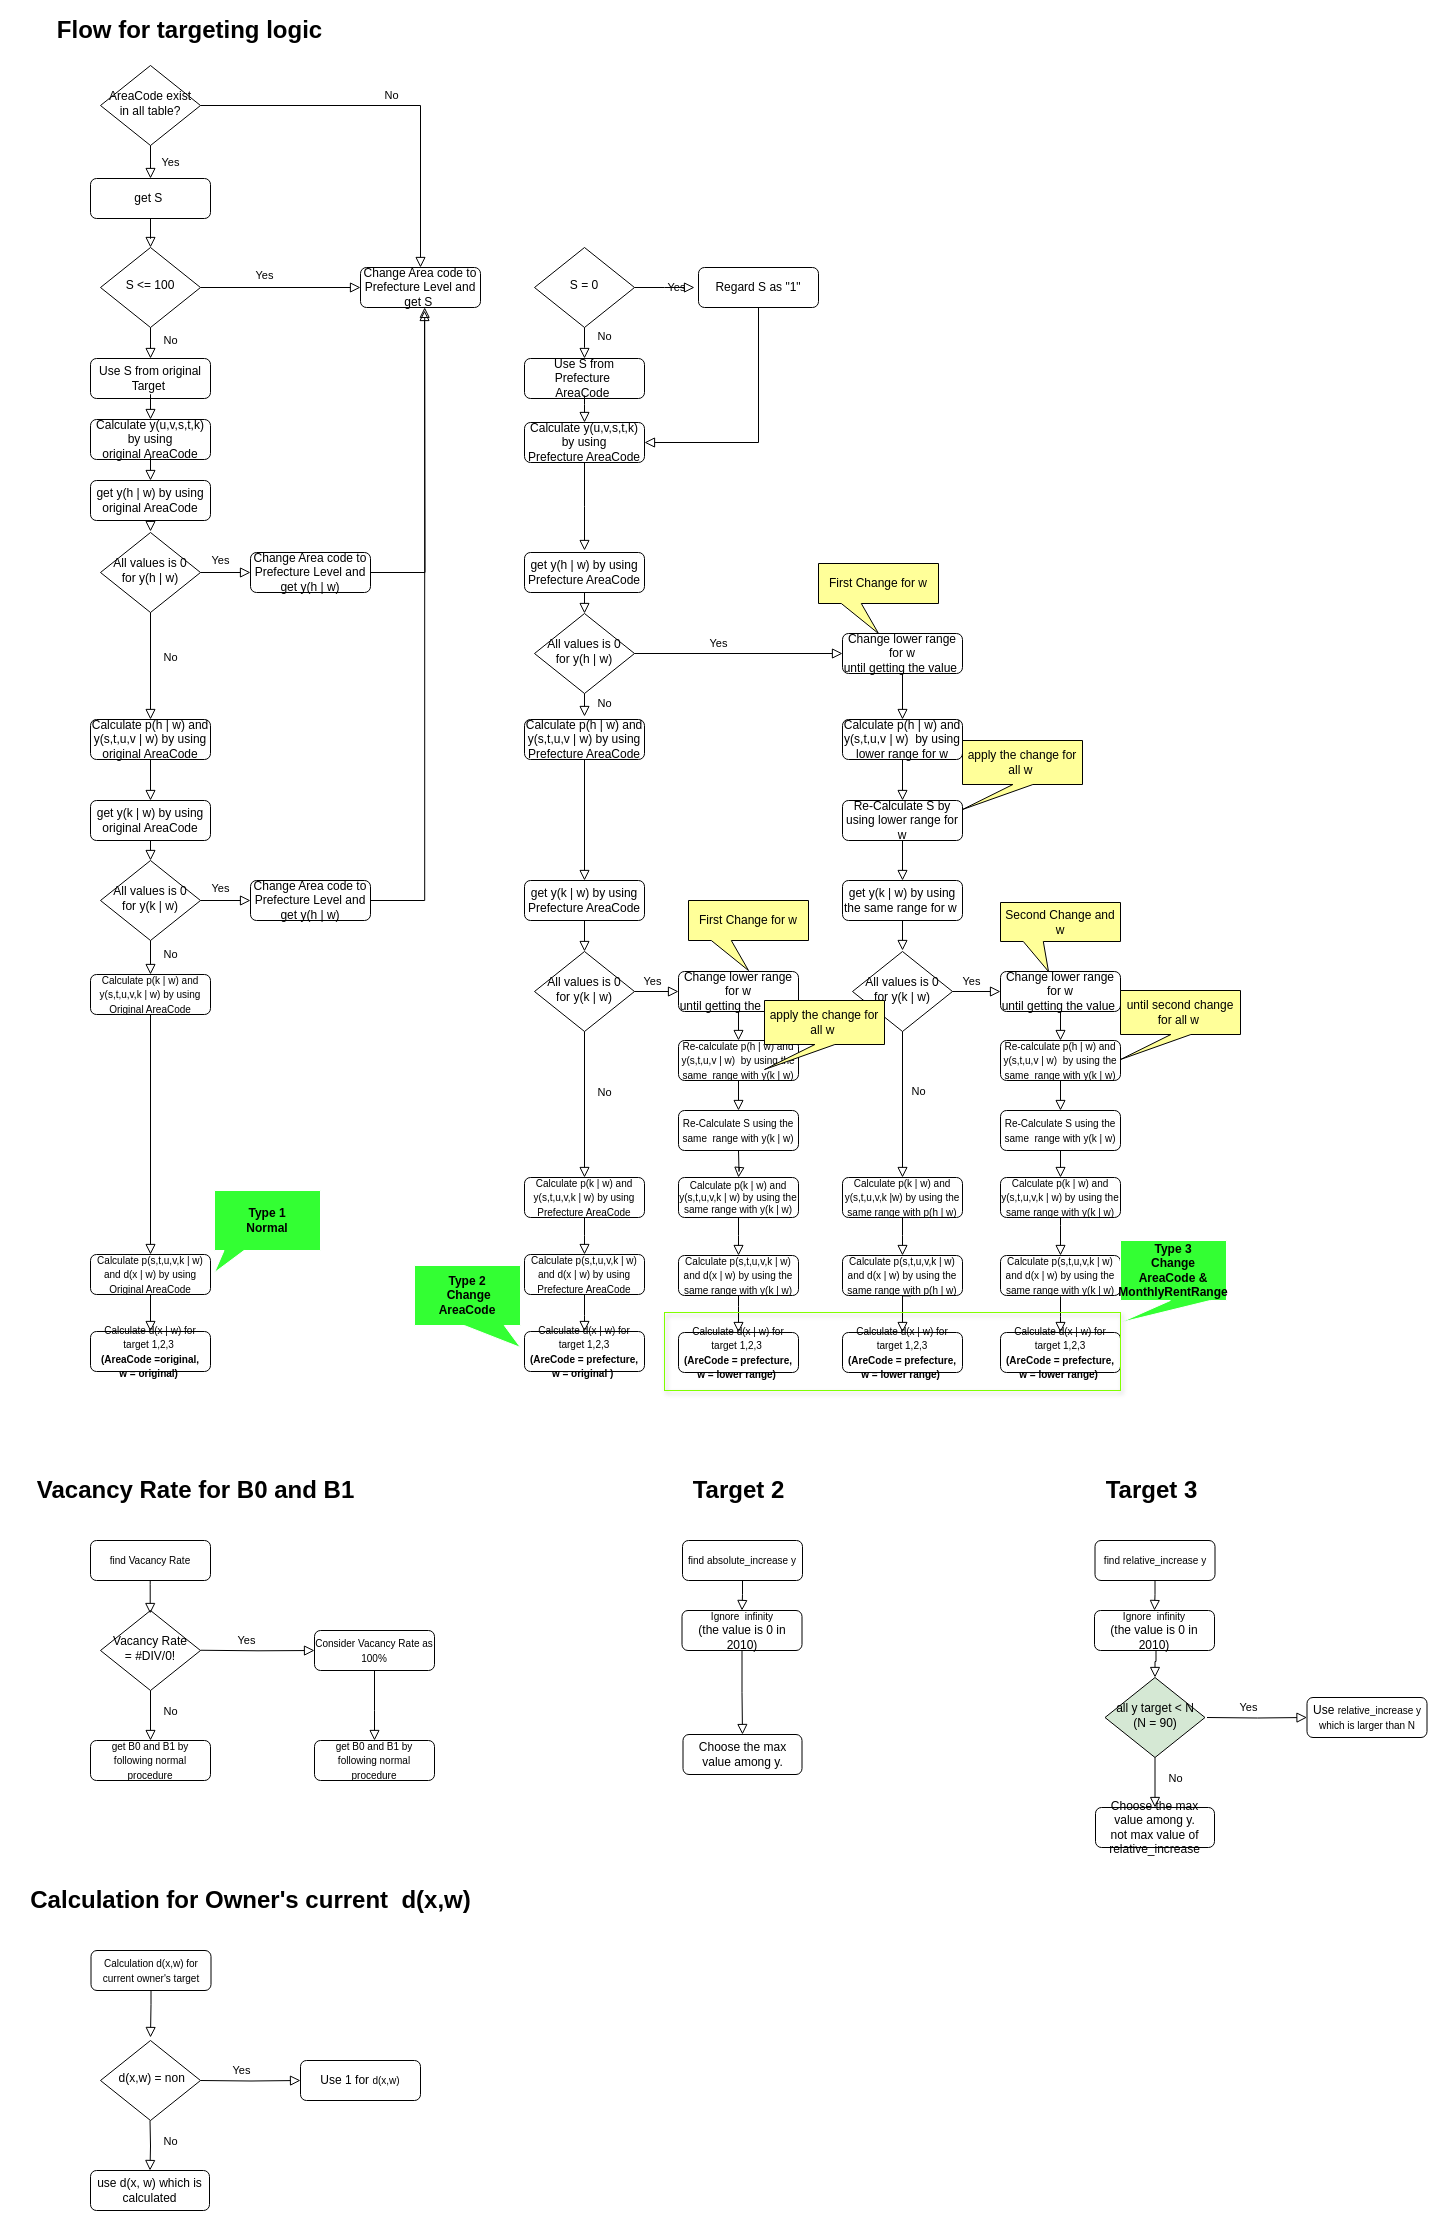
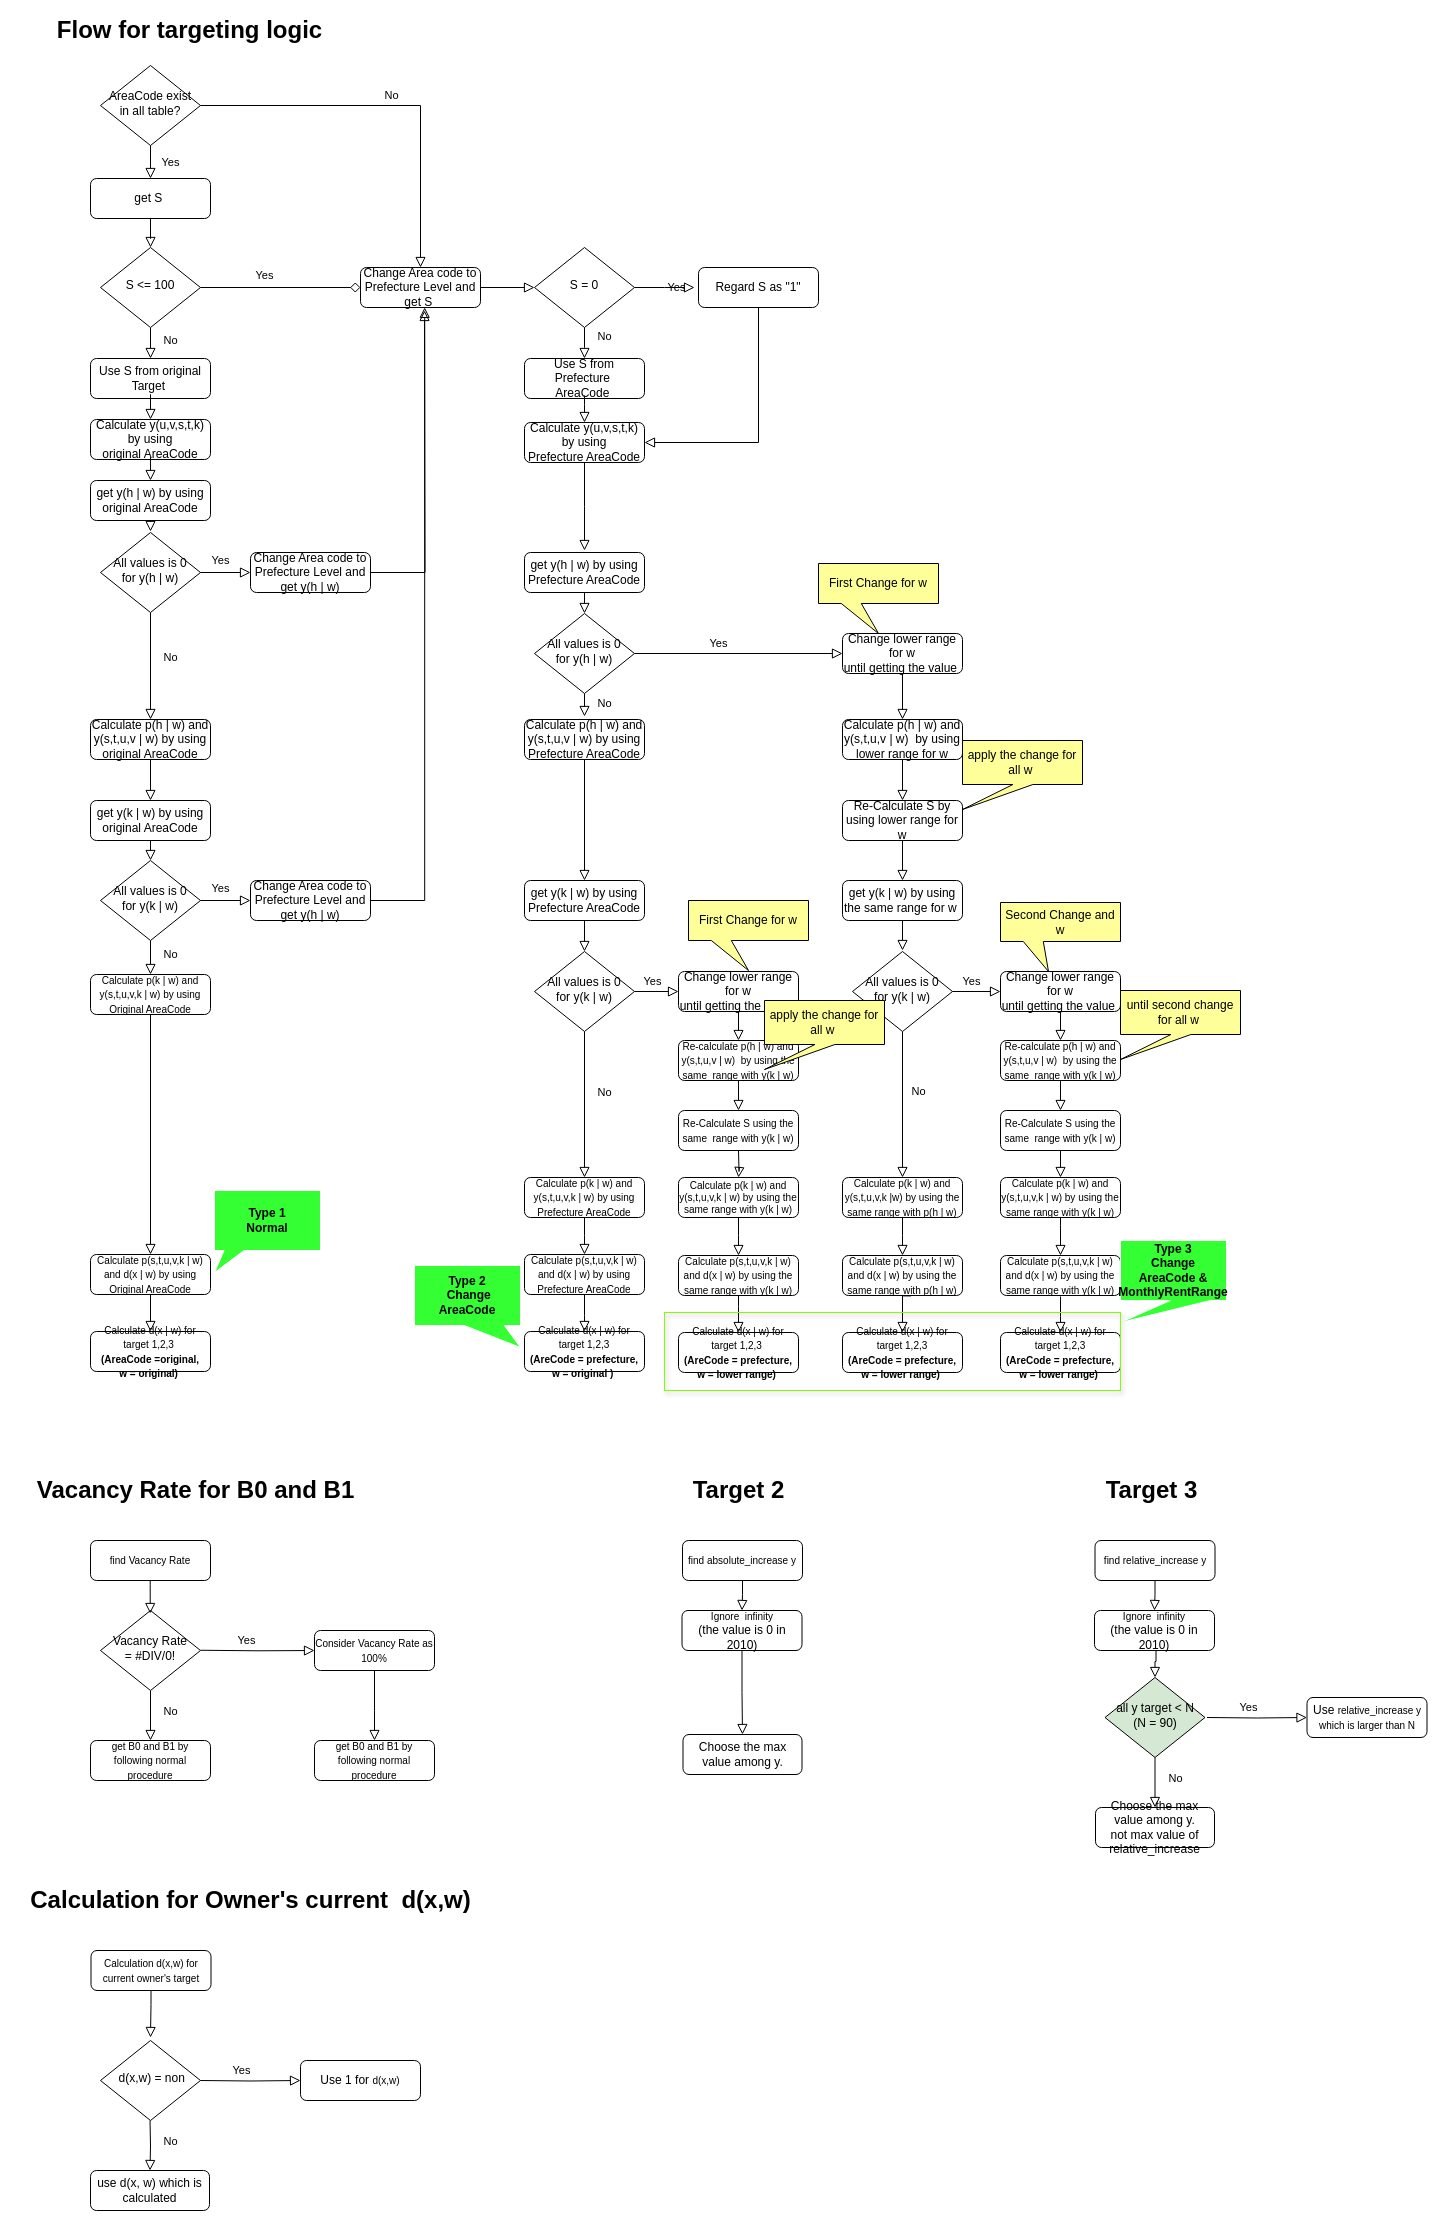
(349, 288) -> (349, 288)
none -> (502, 288)
